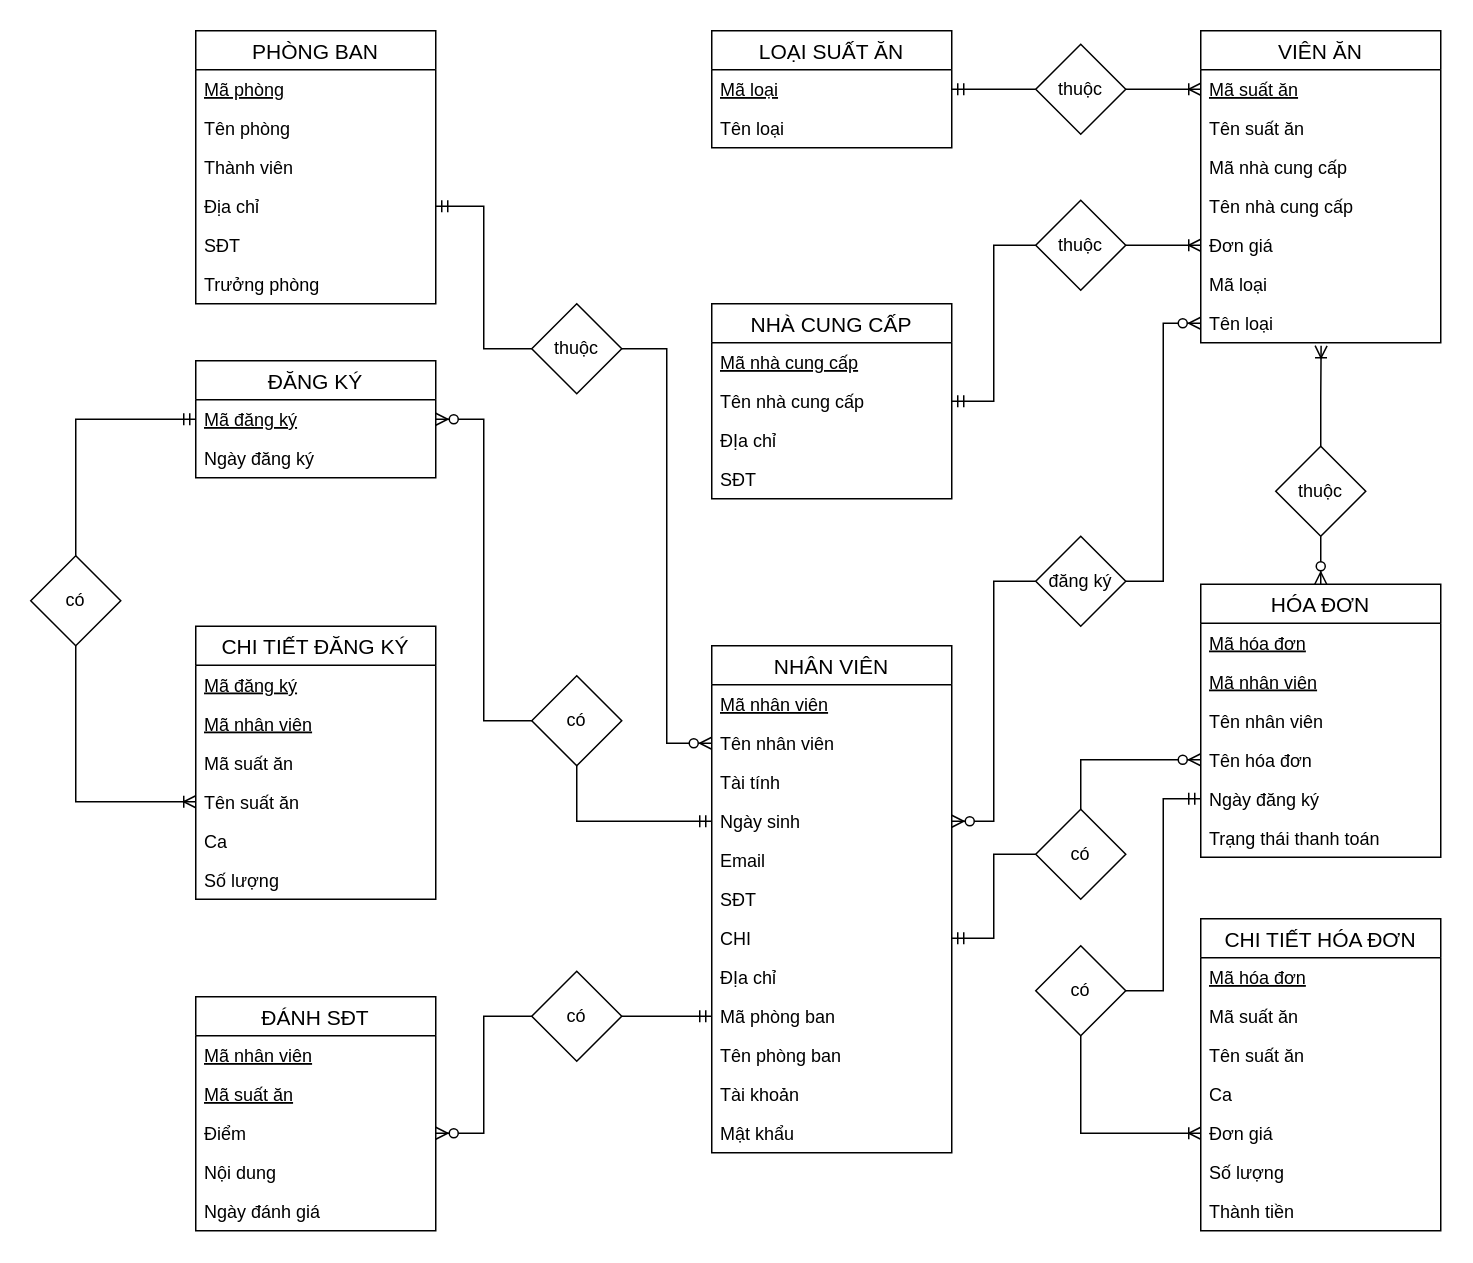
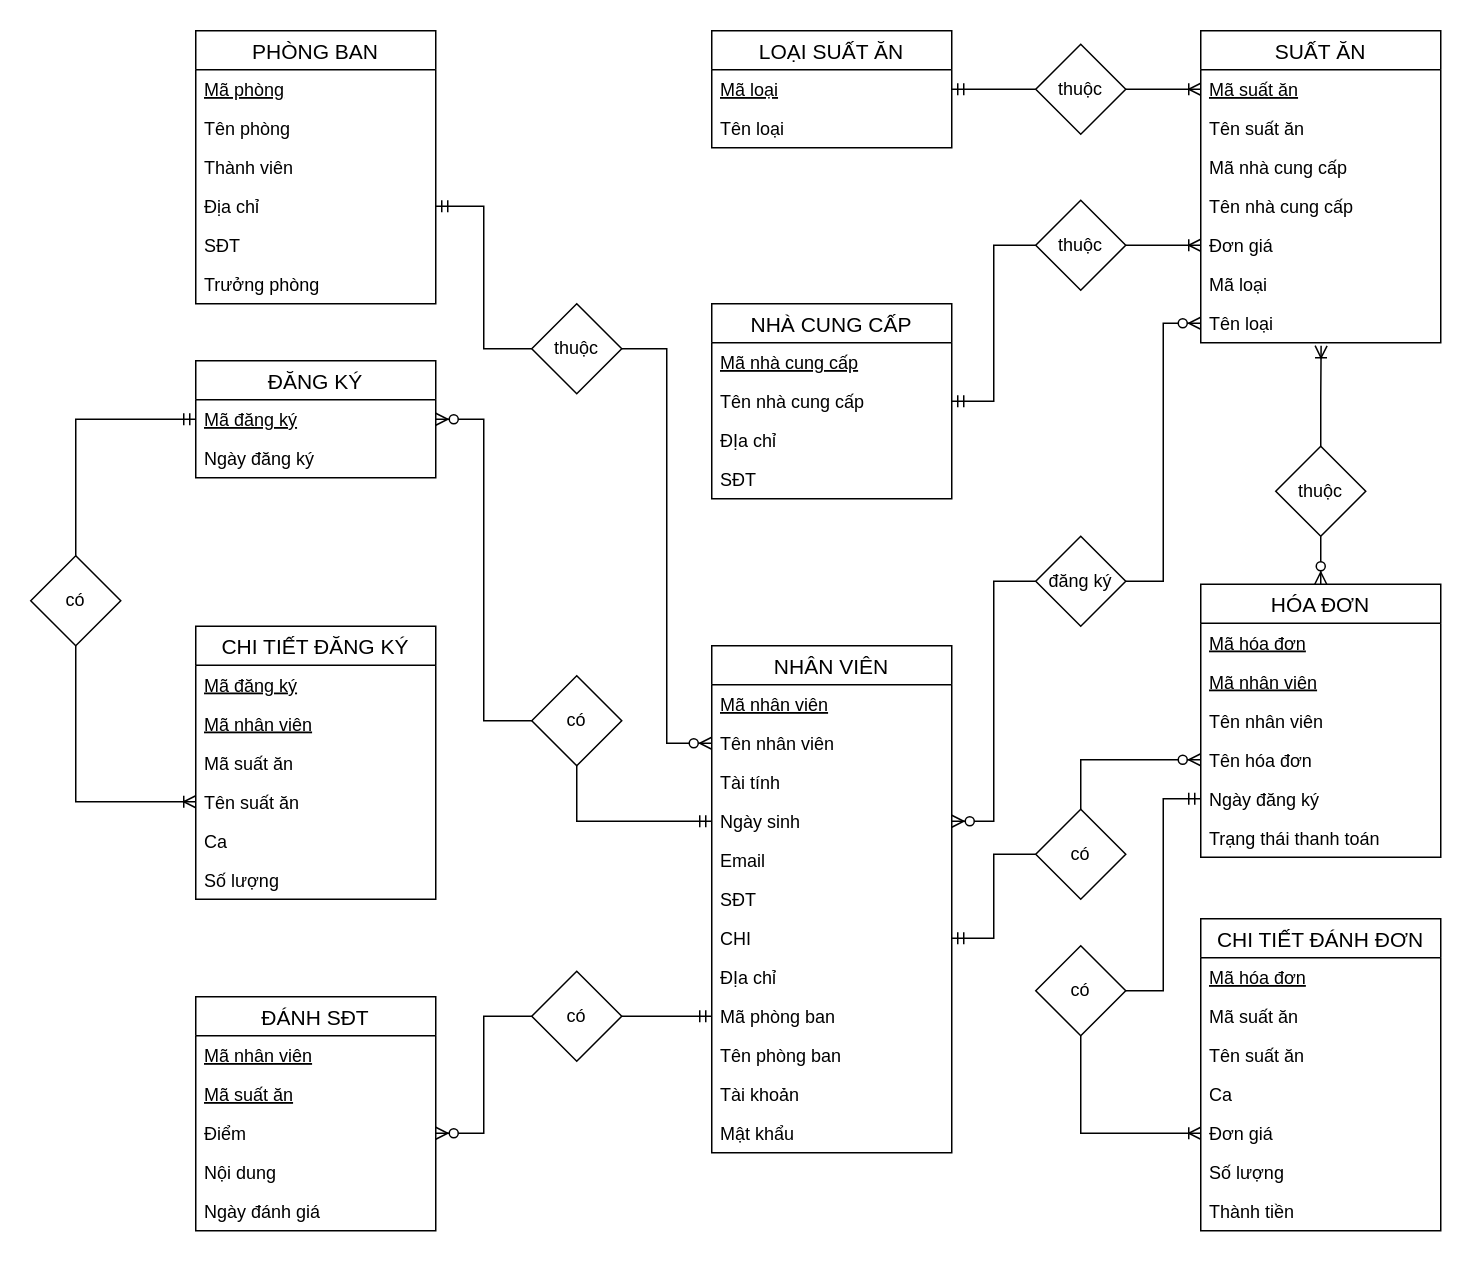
(1320, 52) -> (1320, 52)
(1320, 940) -> (1320, 940)
